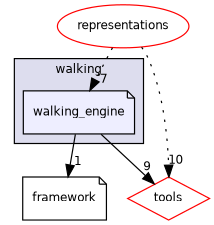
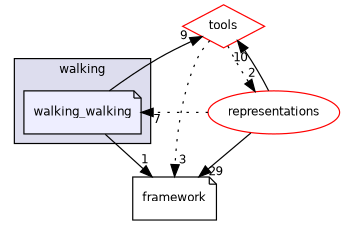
none -> (238, 64)
none -> (184, 100)
(162, 104) -> (257, 70)
(79, 112) -> (83, 112)
none -> (230, 151)
